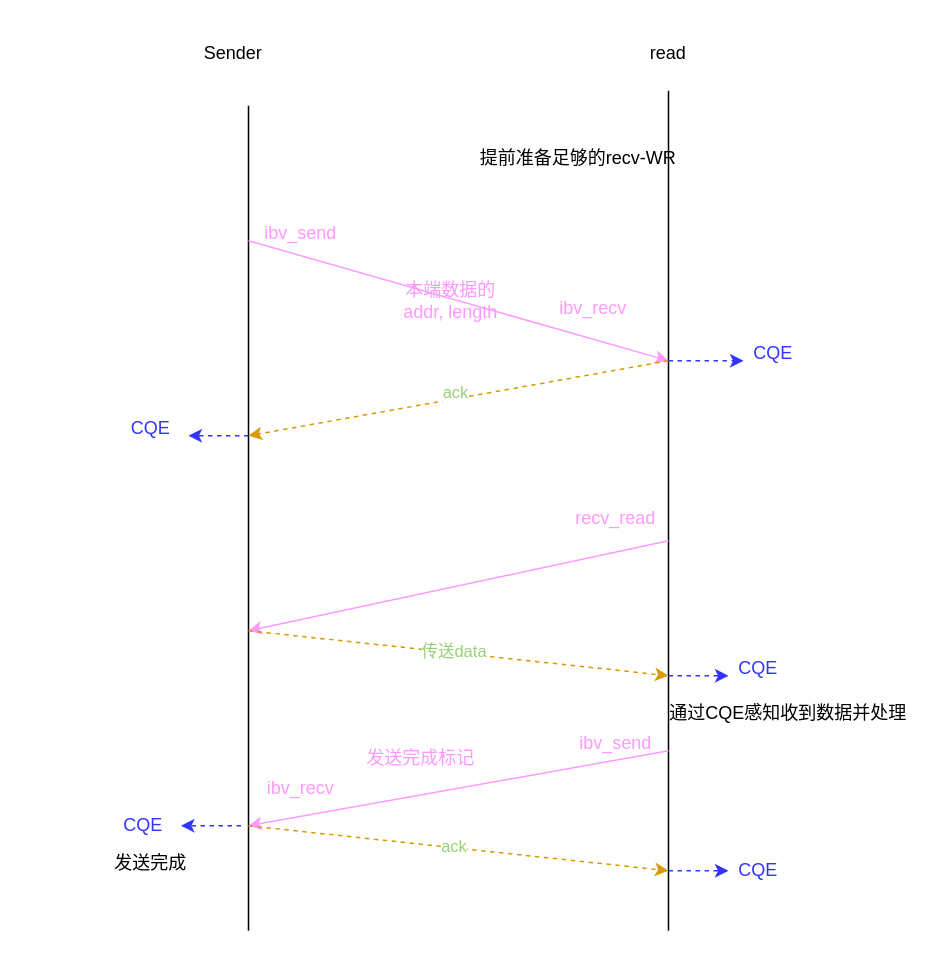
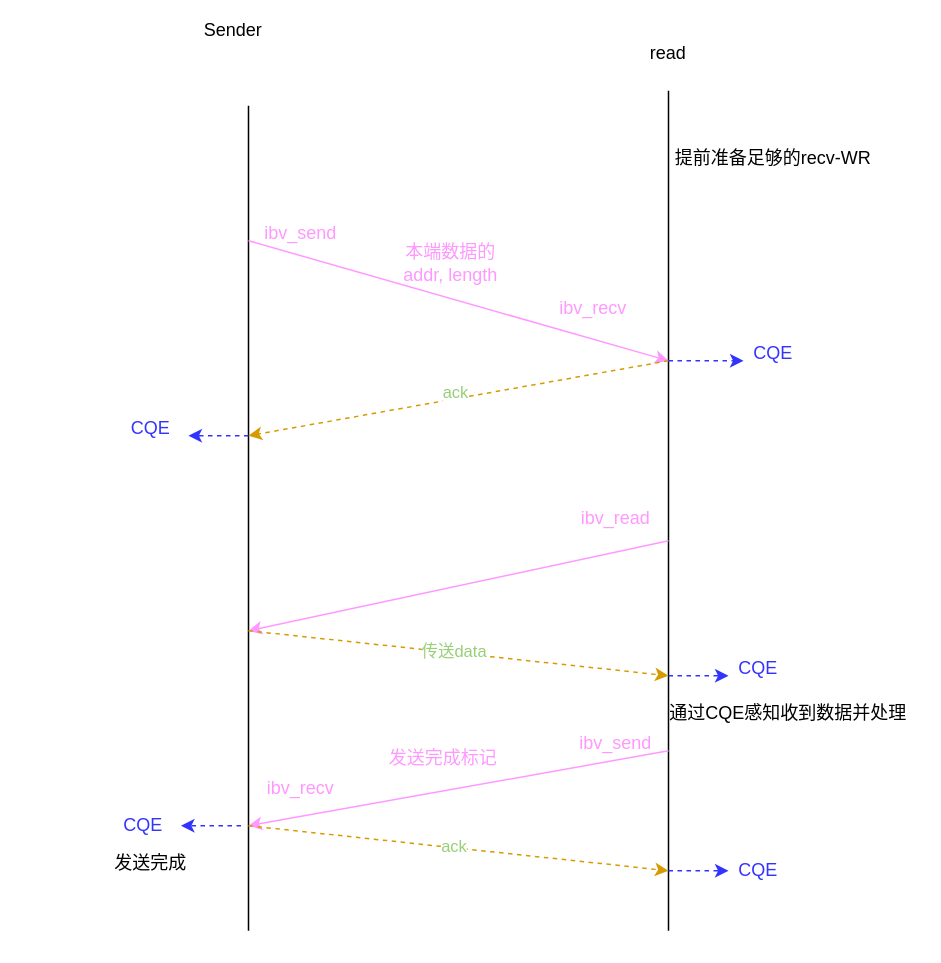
(233, 53) -> (233, 31)
(578, 158) -> (773, 158)
(451, 301) -> (451, 263)
(616, 518) -> (616, 518)
(421, 758) -> (443, 758)
